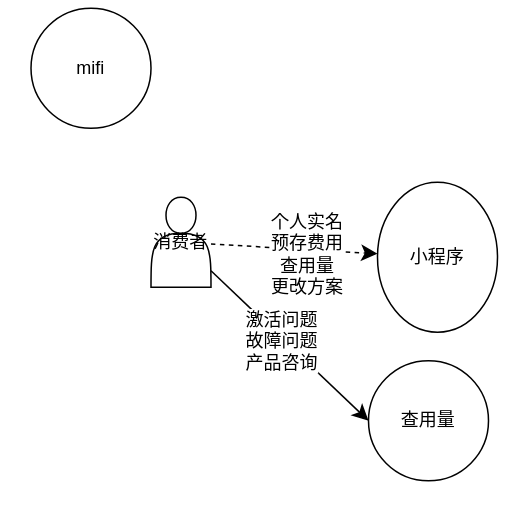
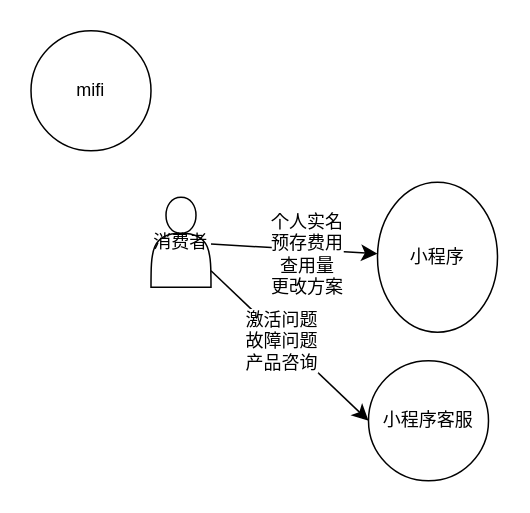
(91, 68) -> (91, 91)
(244, 246) -> (244, 246)
(428, 421) -> (428, 421)
